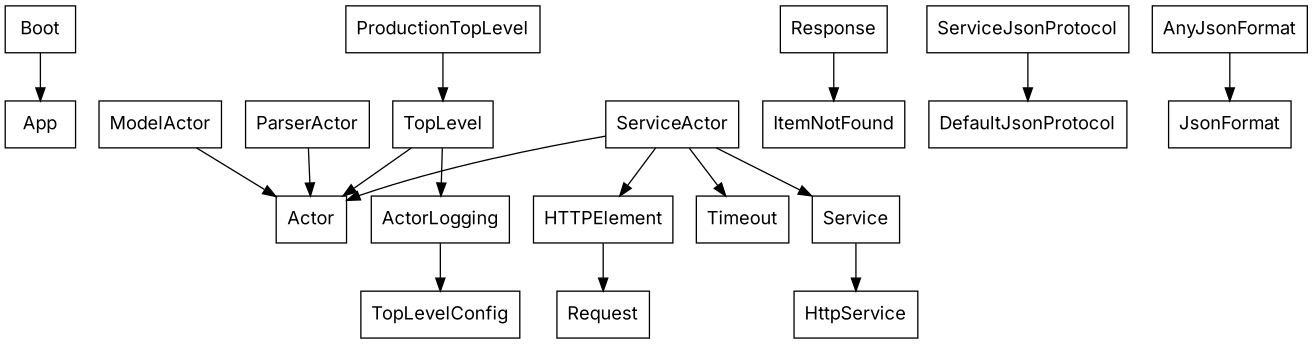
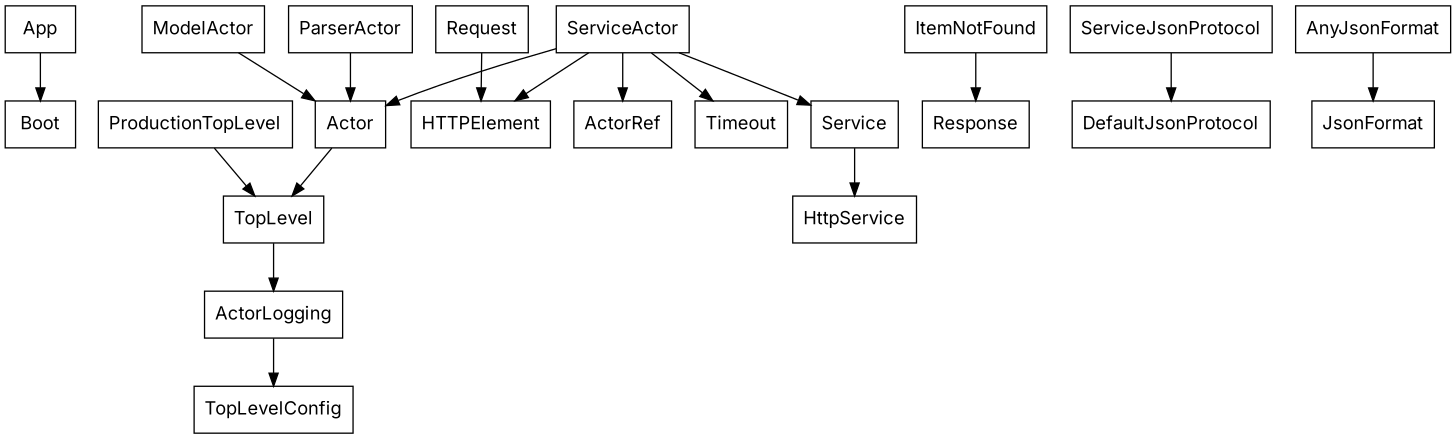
(40, 70) -> (40, 70)
(834, 70) -> (976, 70)
none -> (623, 124)
(383, 168) -> (316, 167)
(603, 261) -> (482, 63)
